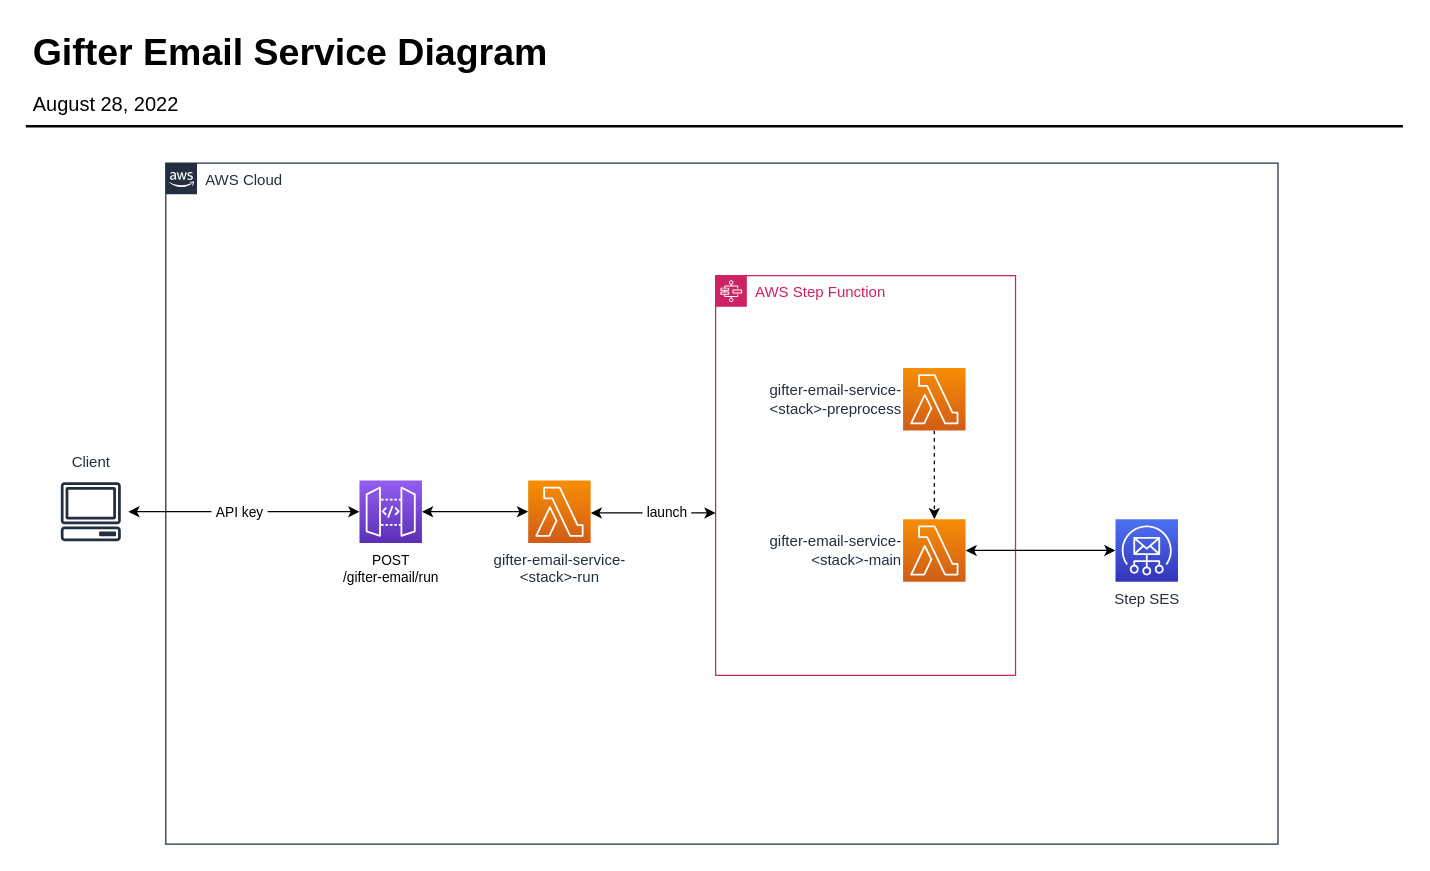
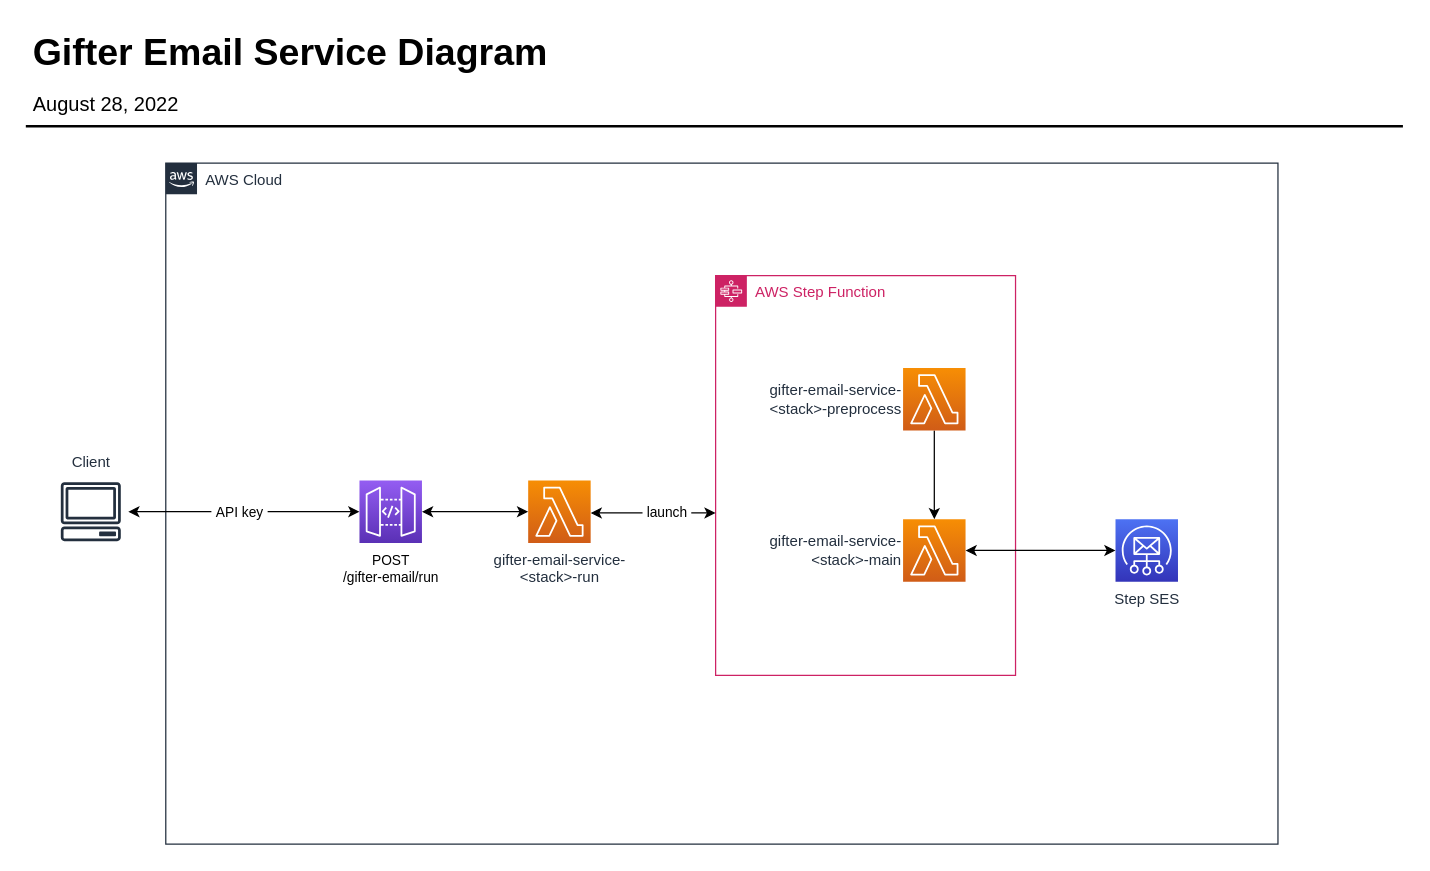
(934, 471) -> (934, 471)
